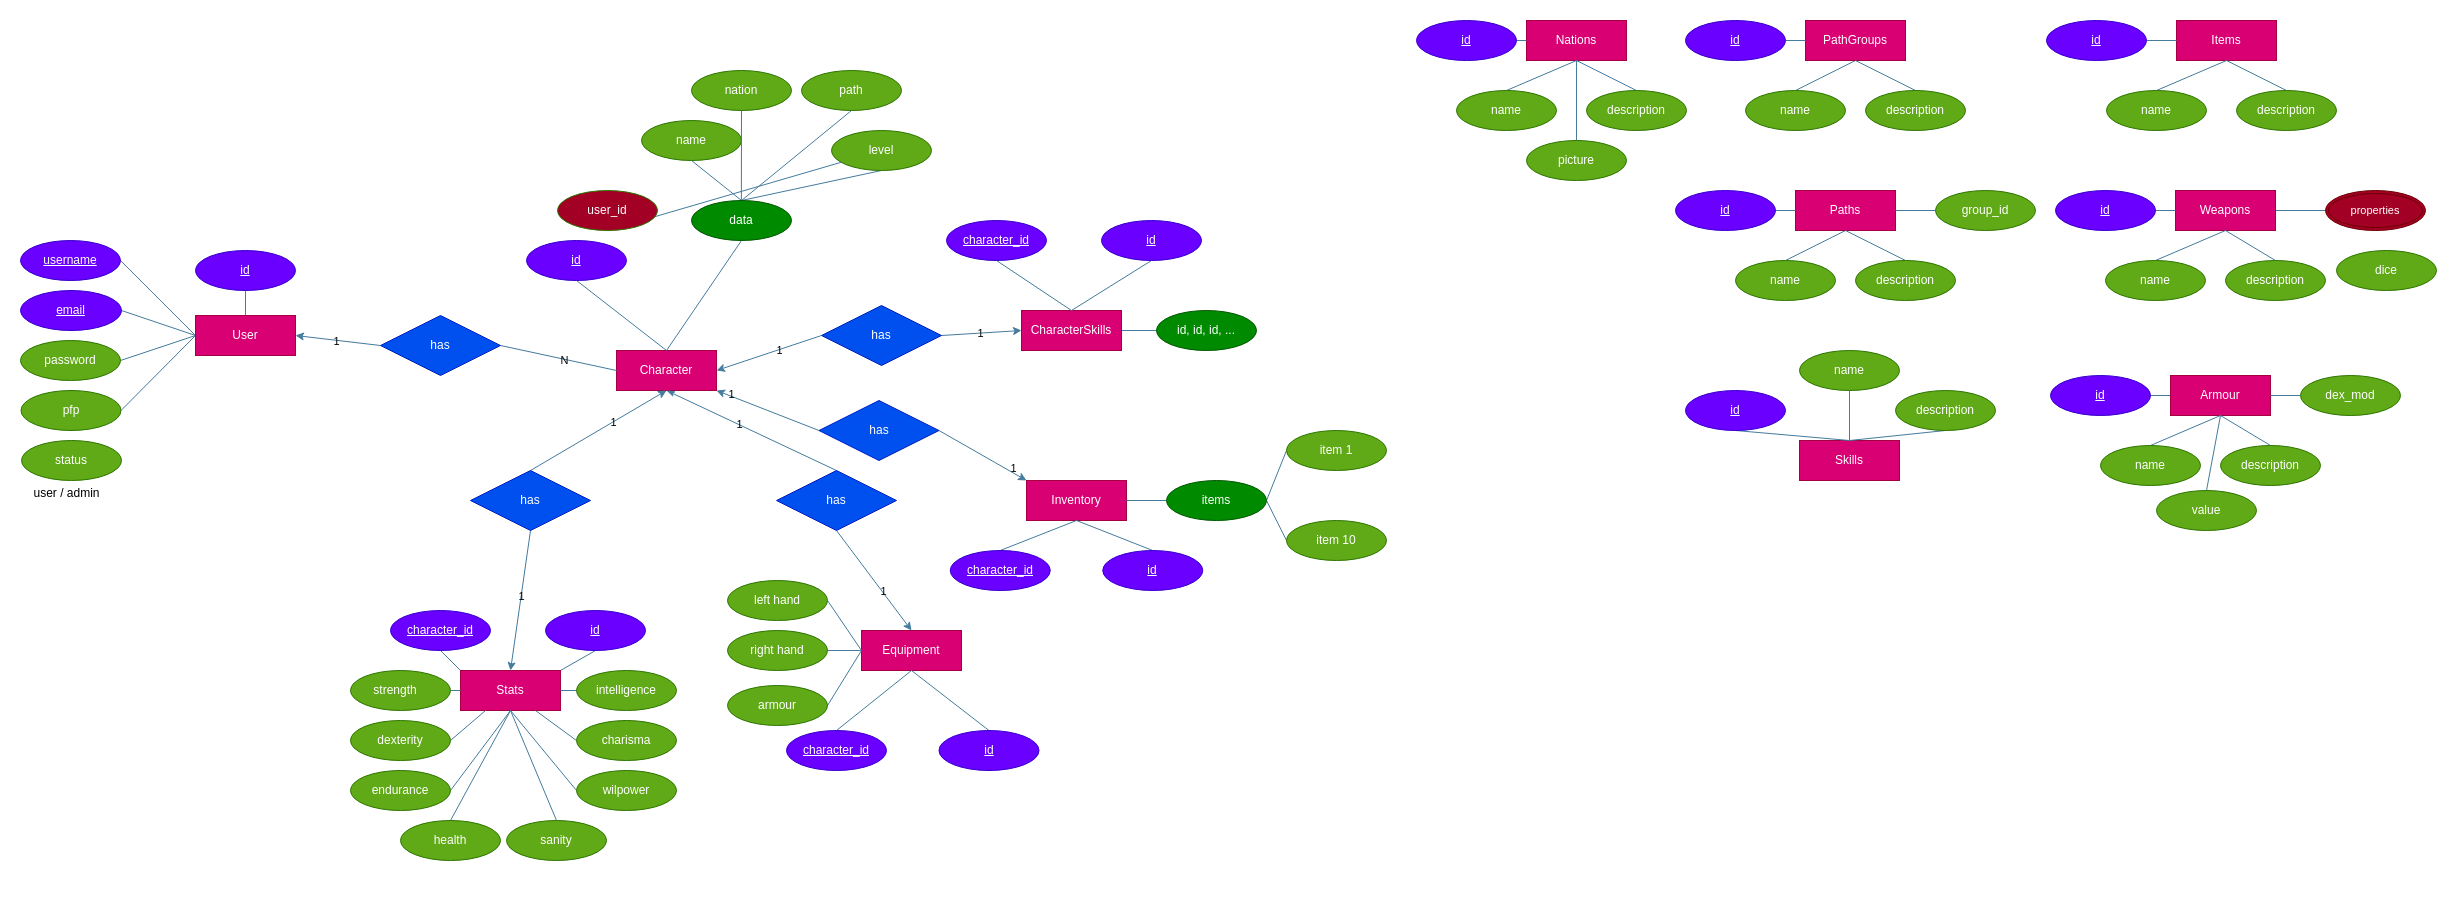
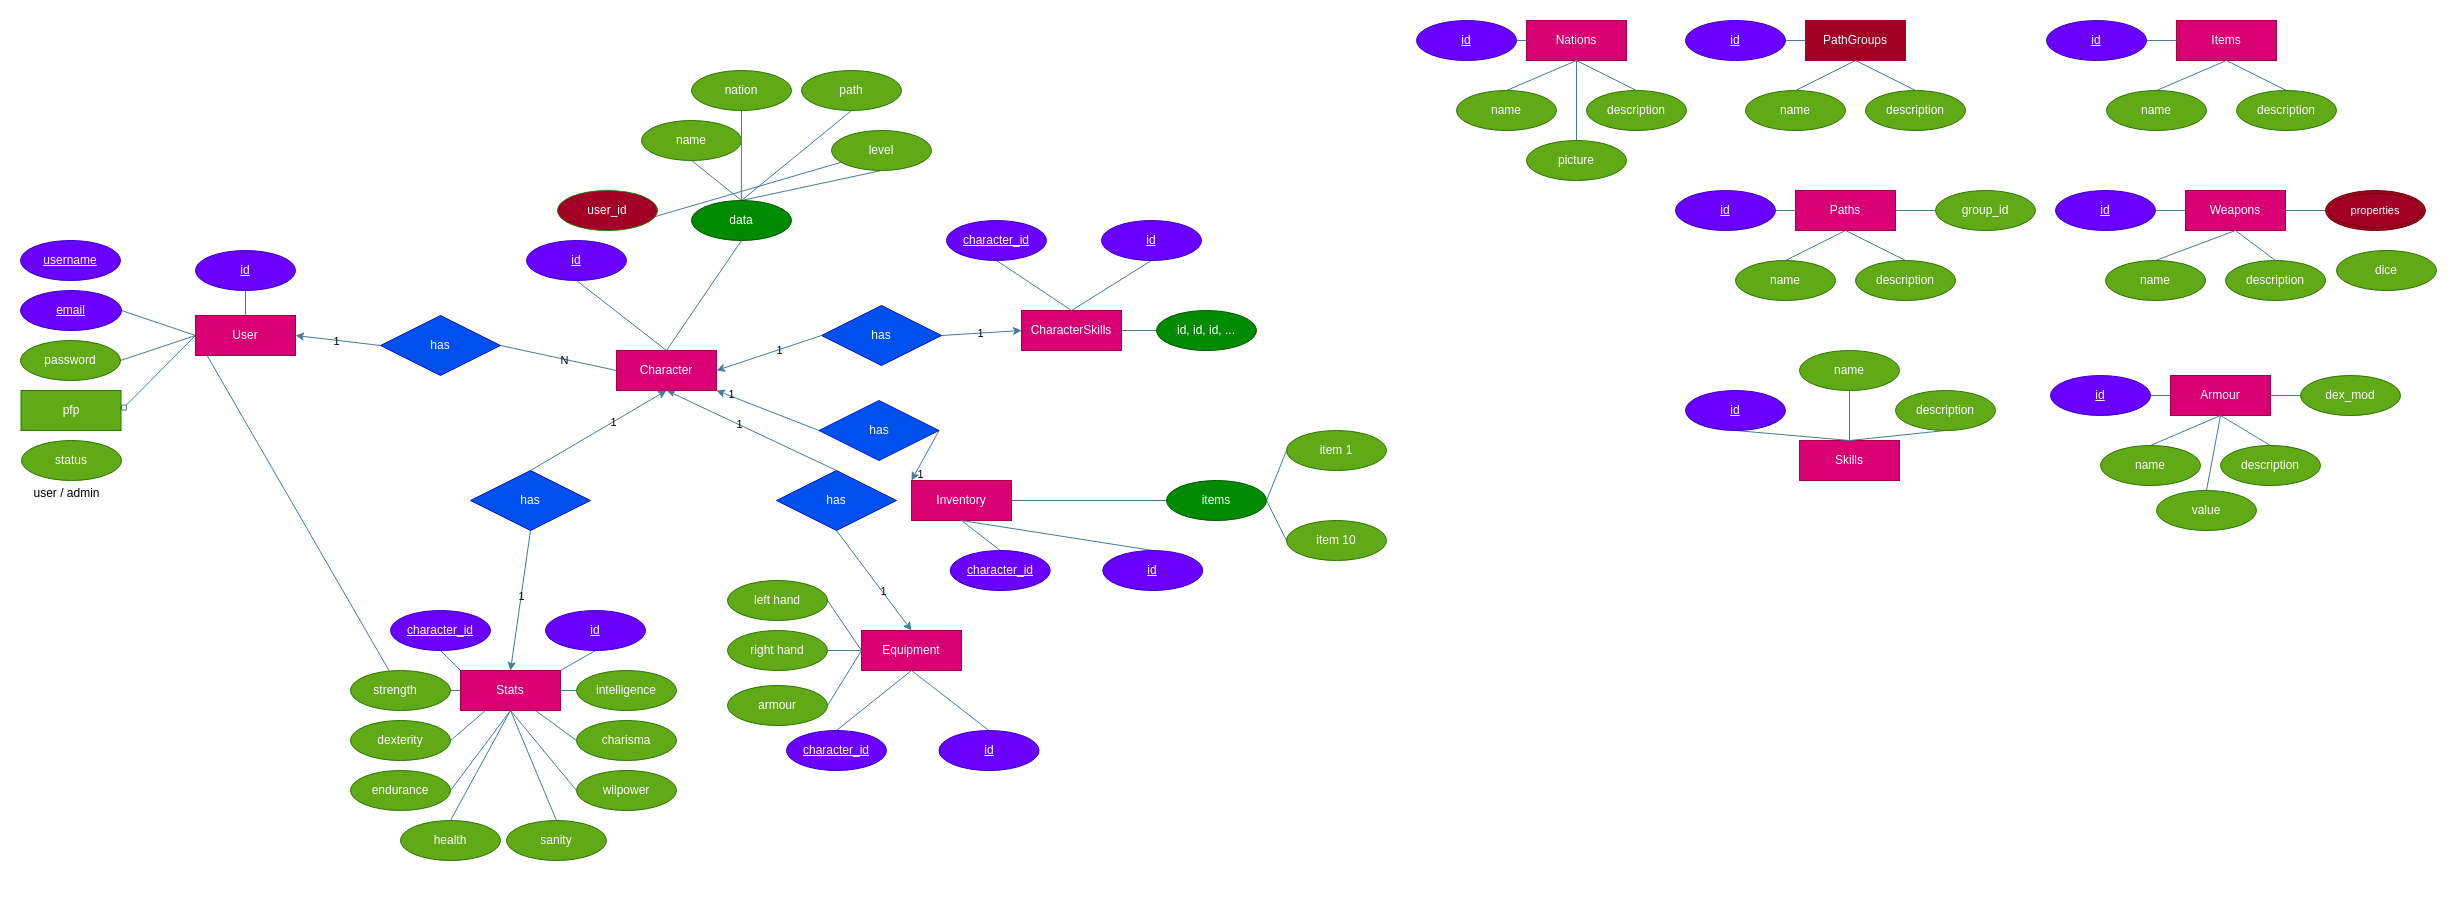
(1856, 41) -> (1856, 41)
(2226, 211) -> (2236, 211)
(157, 297) -> (298, 512)
(125, 407) -> (127, 404)
(71, 411) -> (71, 411)
(1077, 501) -> (962, 501)
